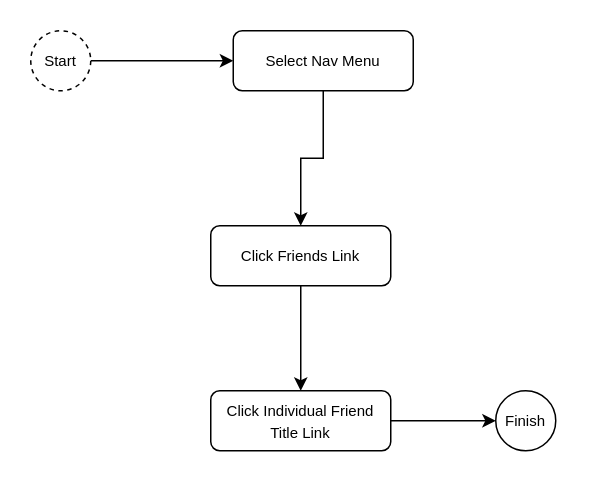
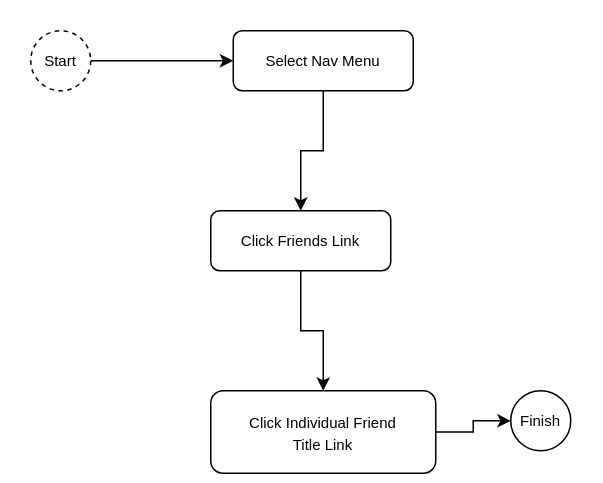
(301, 256) -> (301, 241)
(301, 421) -> (323, 432)
(526, 421) -> (541, 421)
